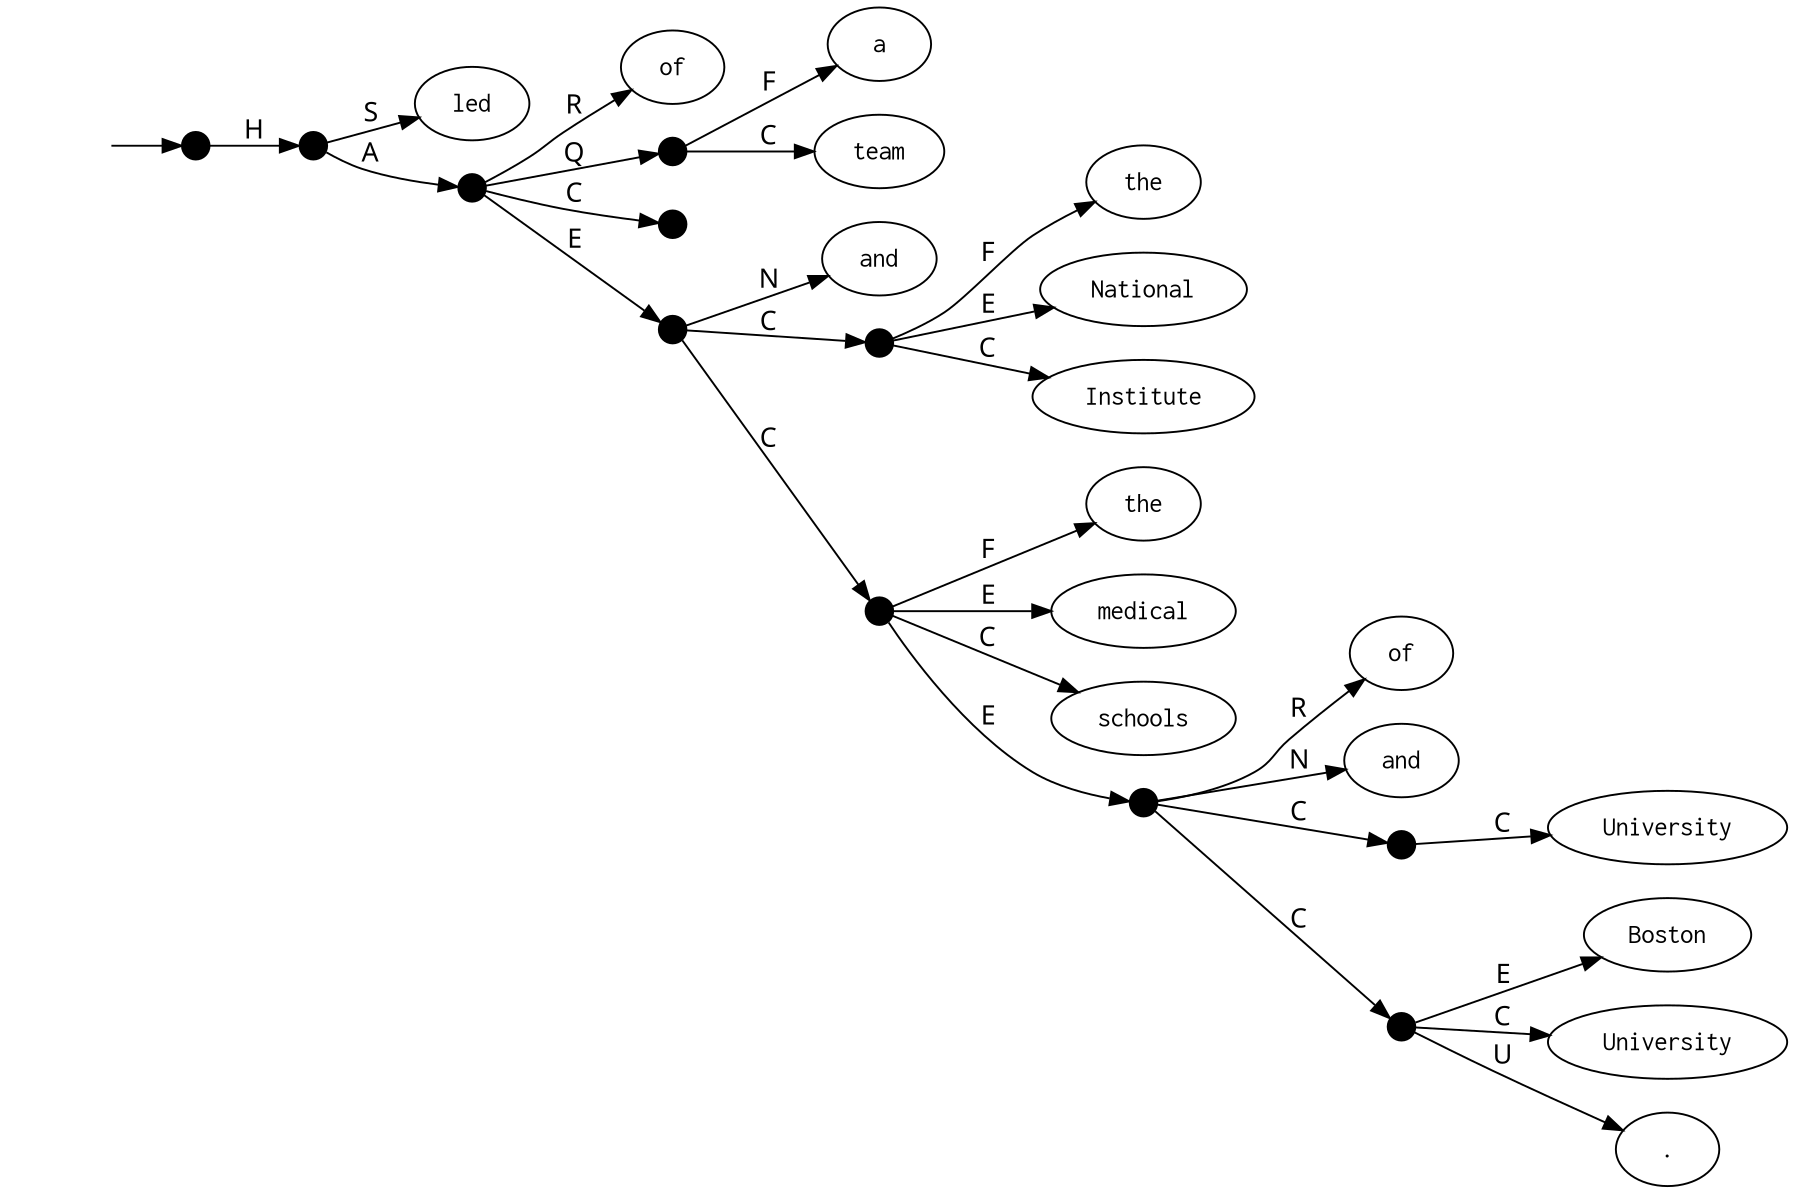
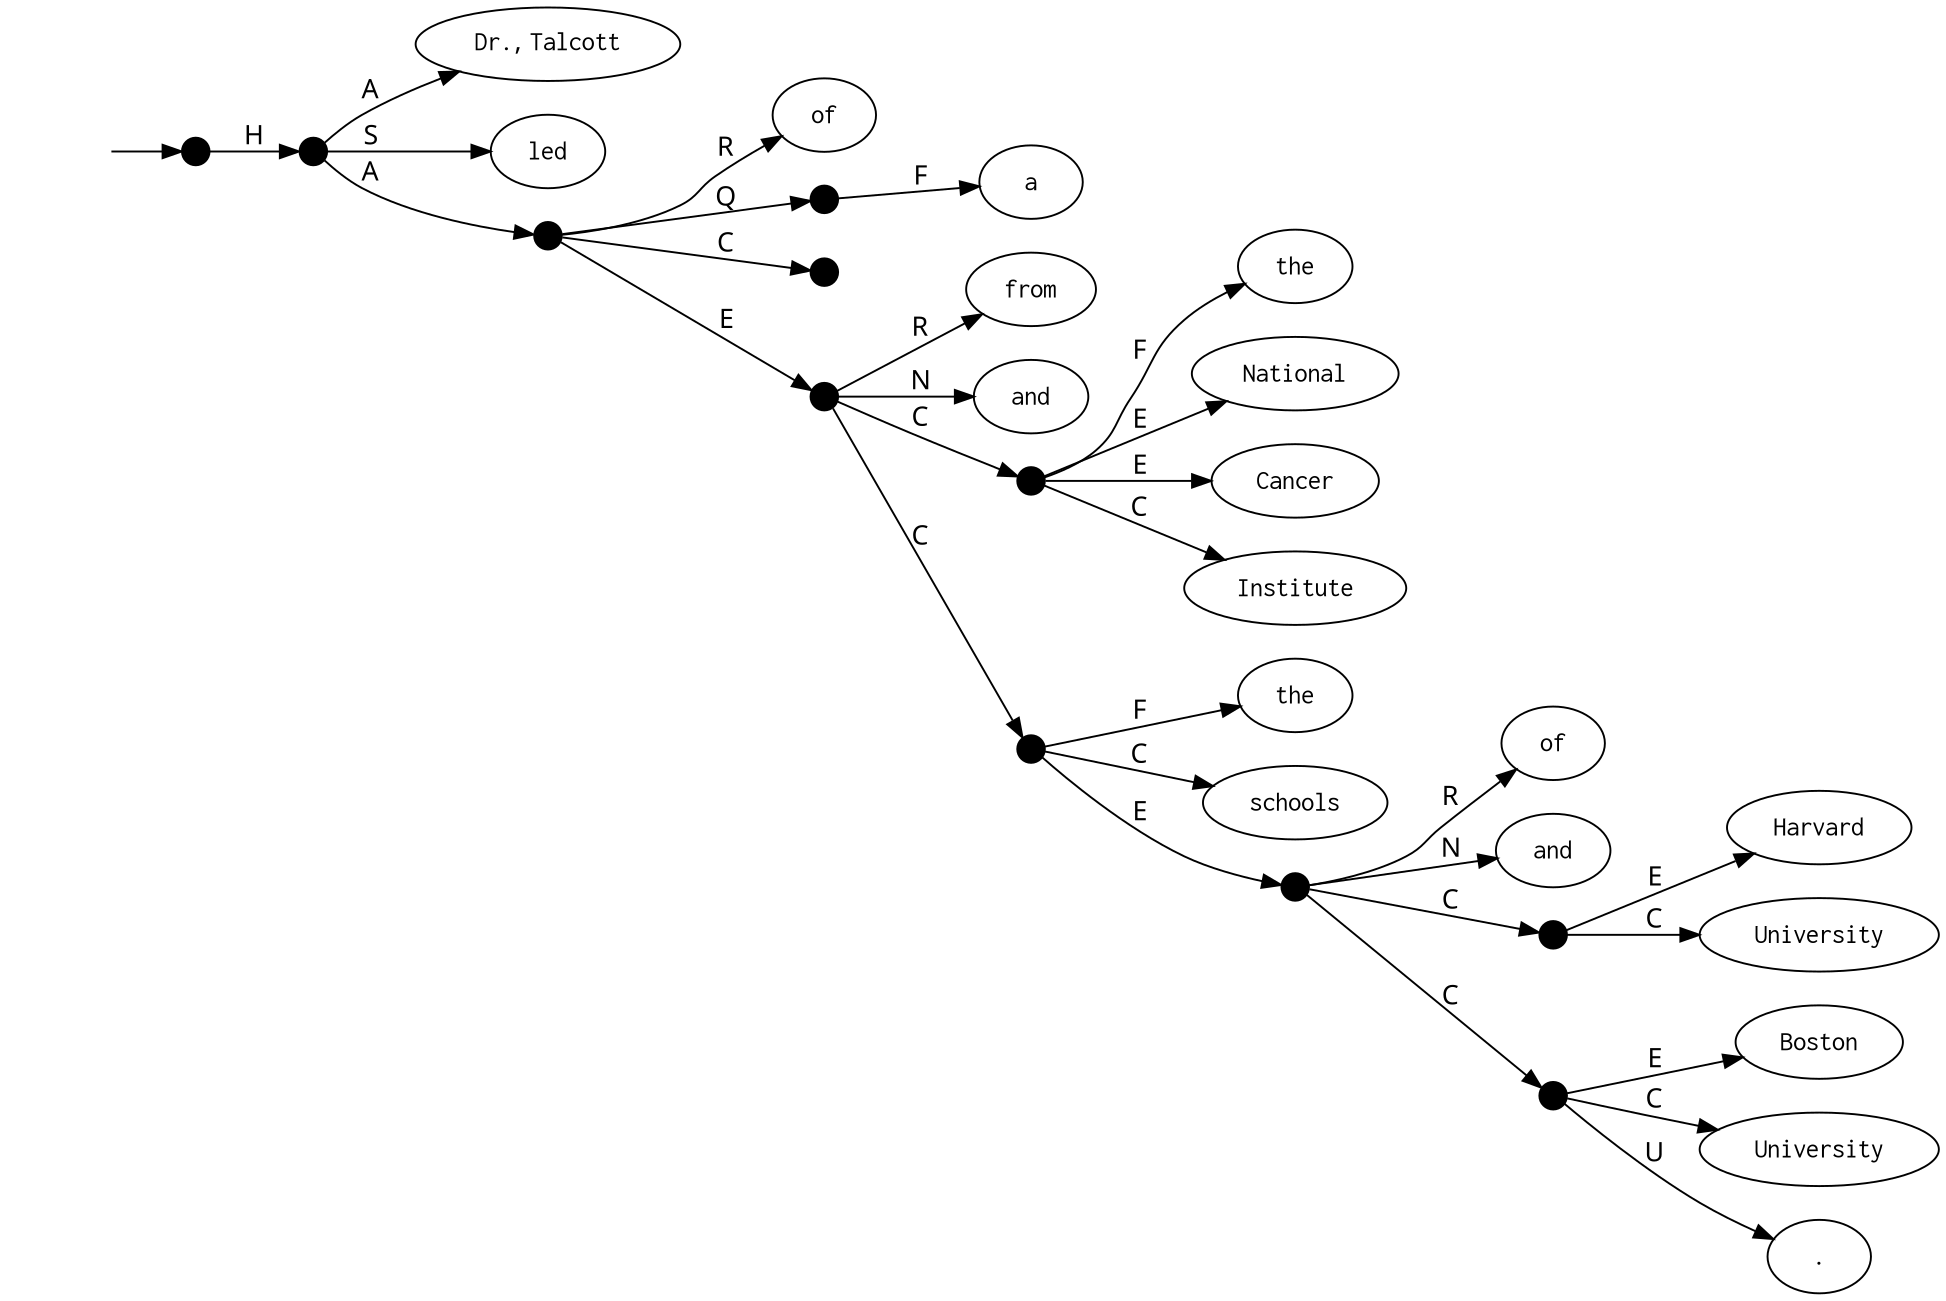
none -> (548, 44)
(879, 151) -> none
none -> (1031, 289)
none -> (1295, 481)
(1144, 611) -> none
none -> (1819, 828)
